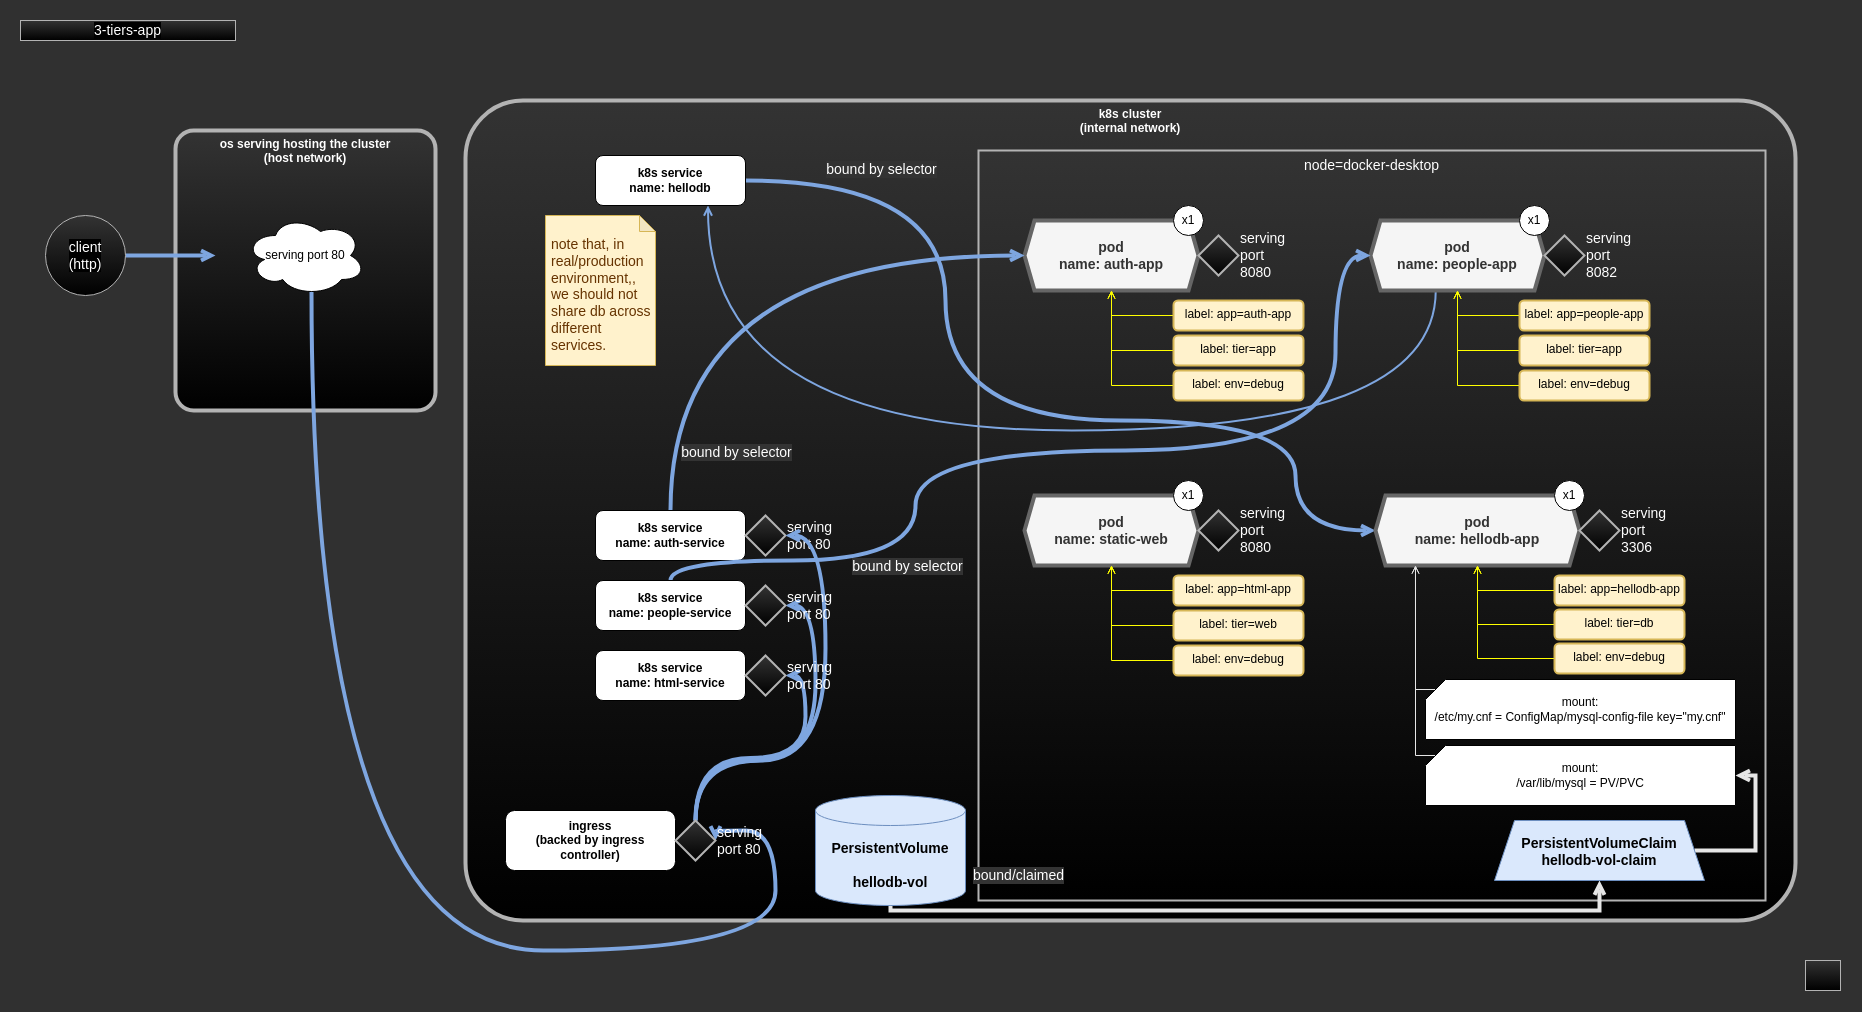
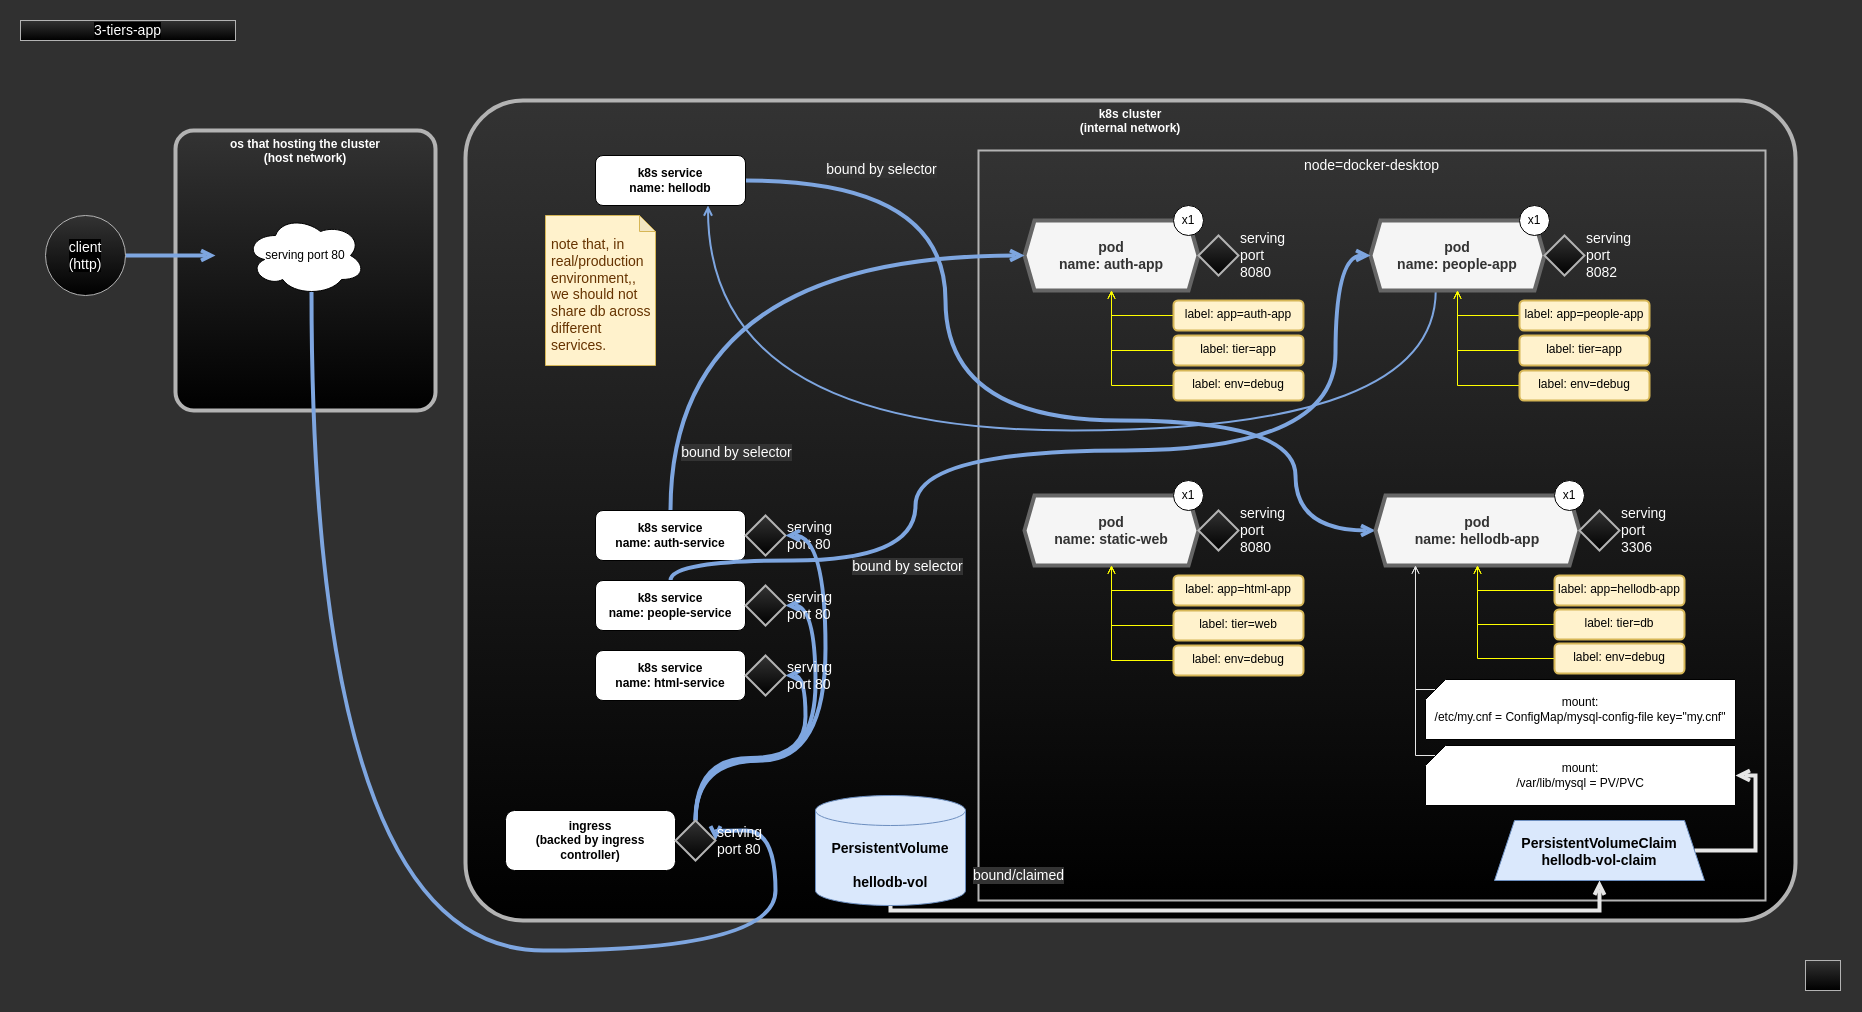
(306, 152) -> (306, 152)
